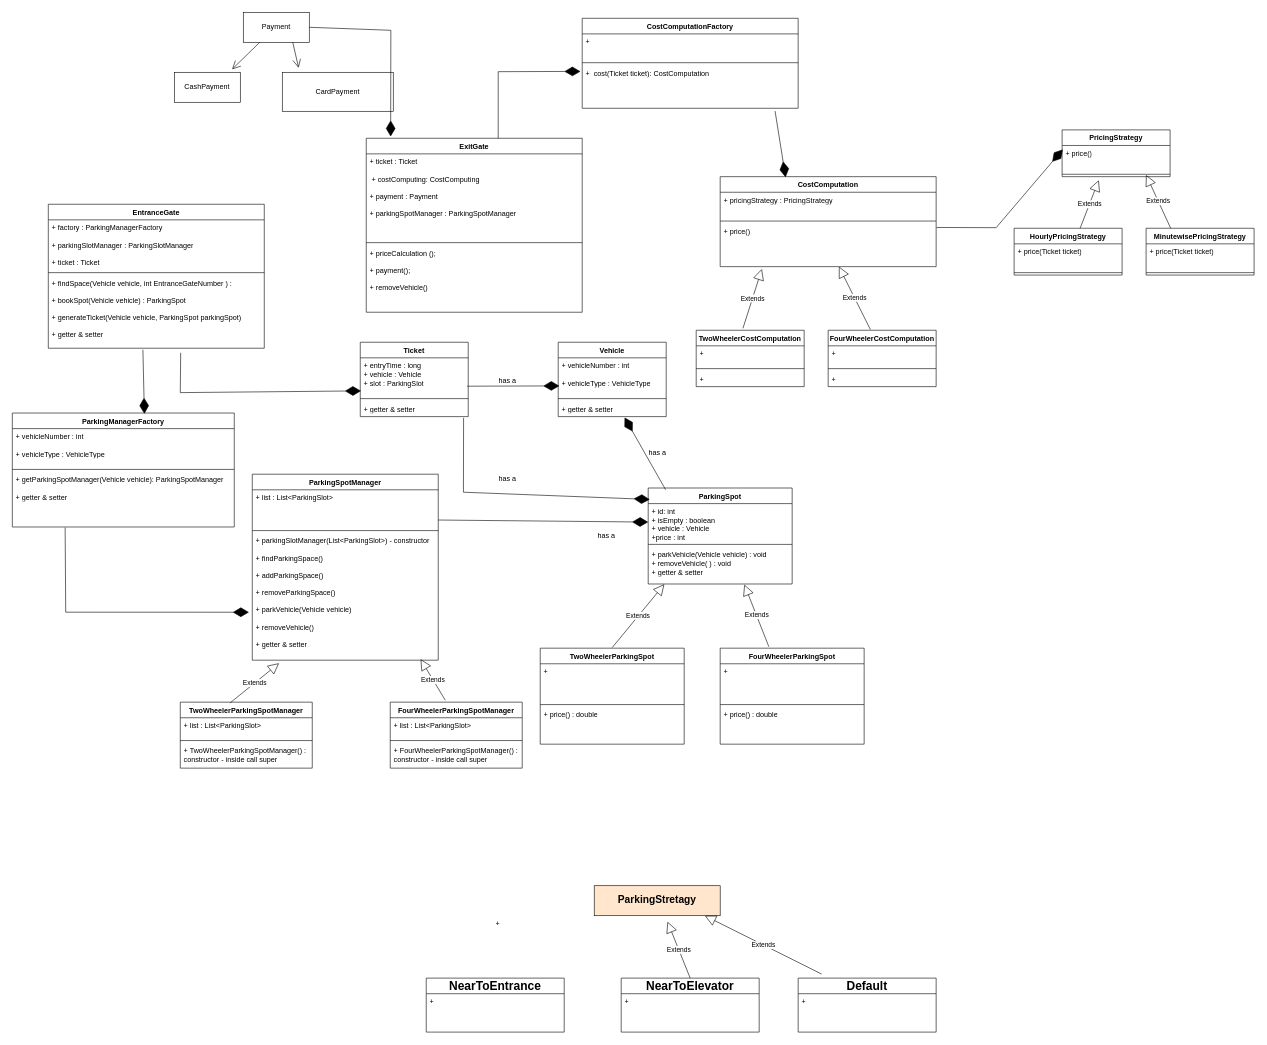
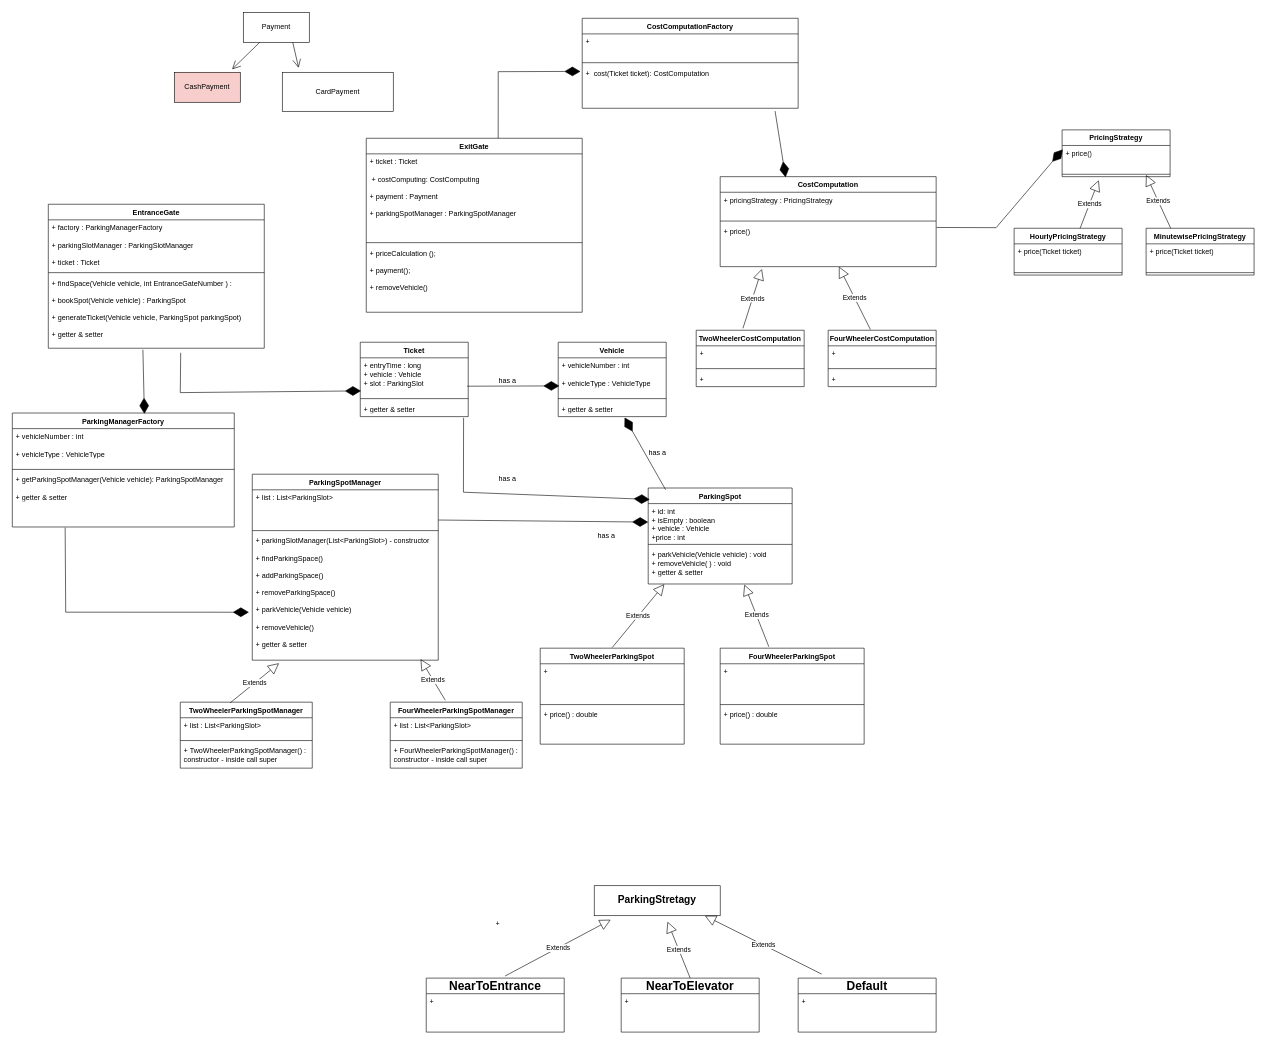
(315, 28) -> none
(207, 87) -> (207, 87)
(657, 901) -> (657, 901)
none -> (553, 951)
